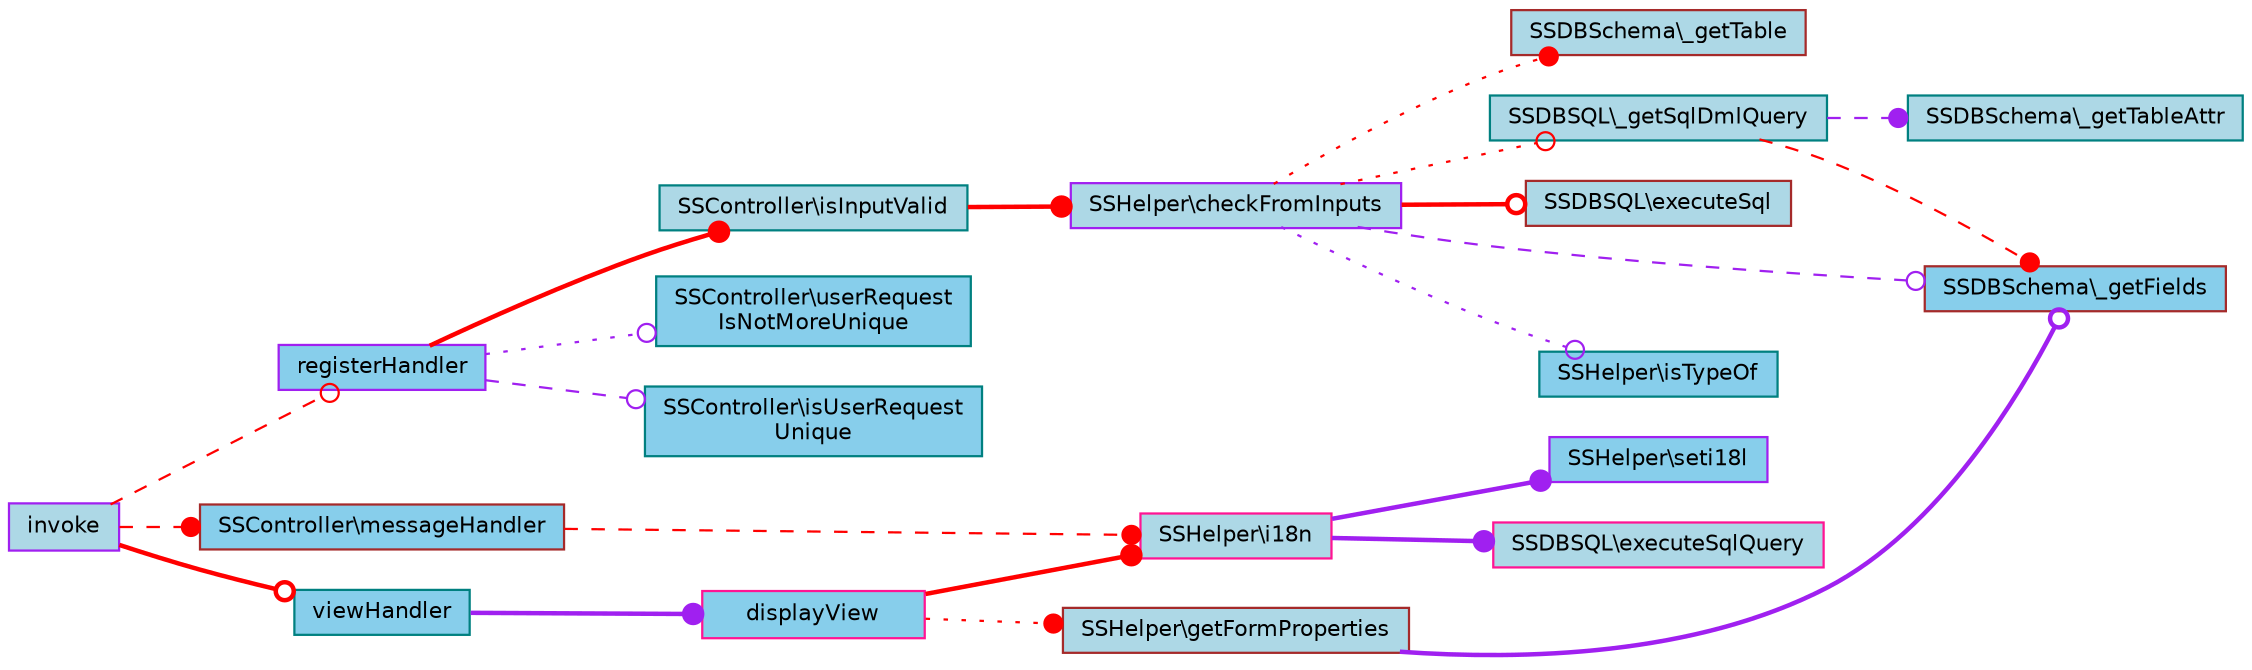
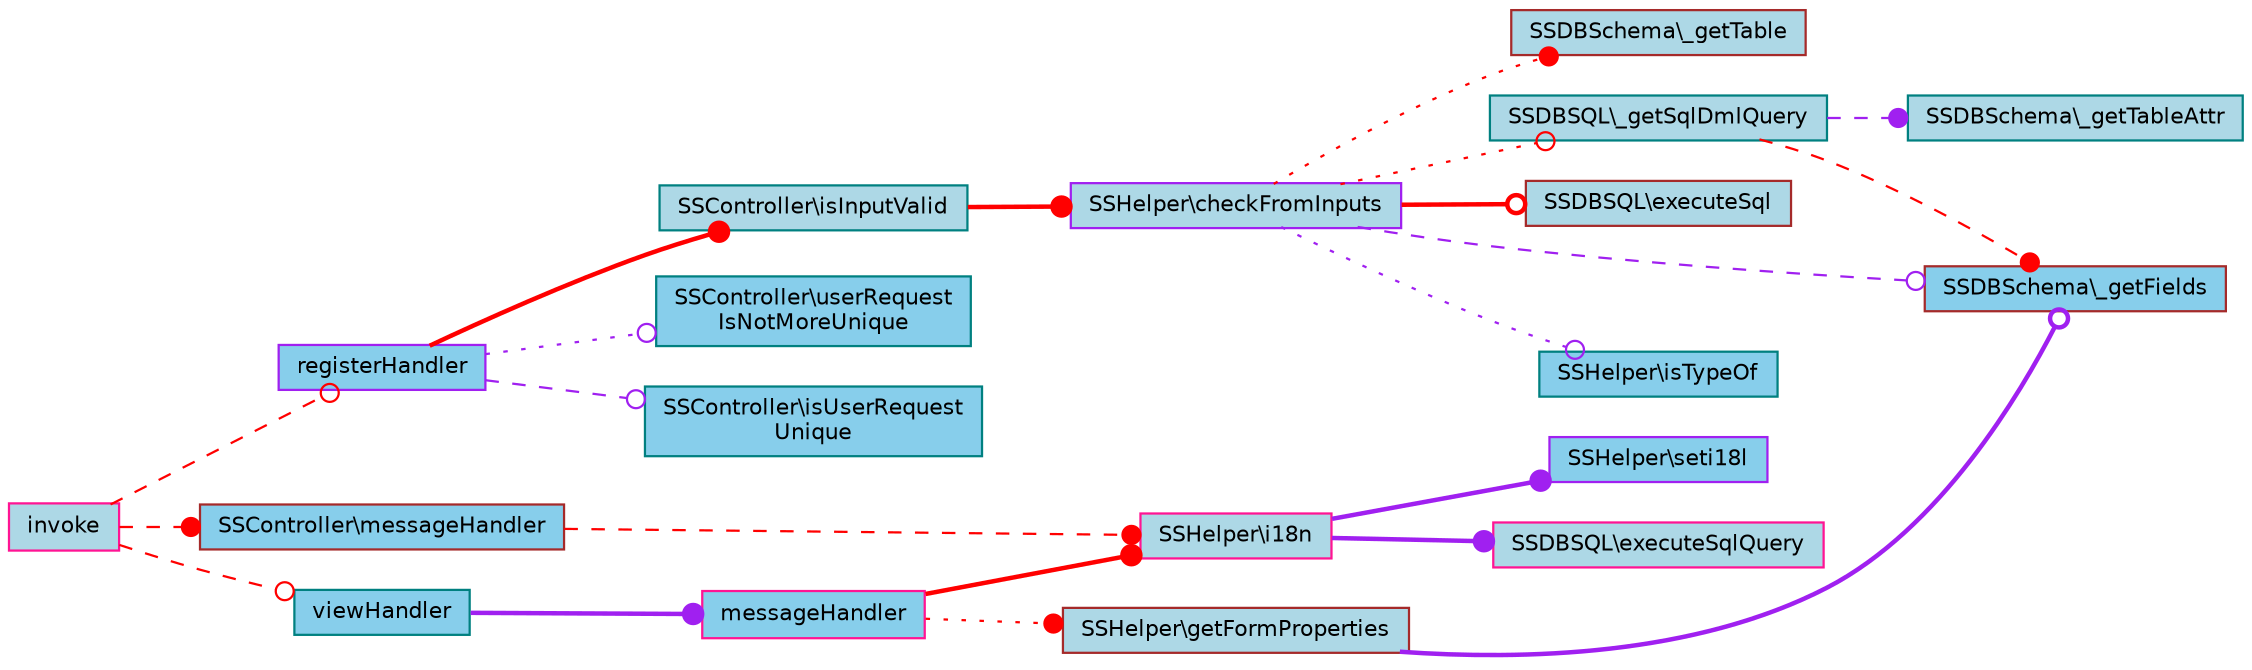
(64, 527) -> (64, 527)
(197, 569) -> (197, 569)
(813, 615) -> (813, 615)
